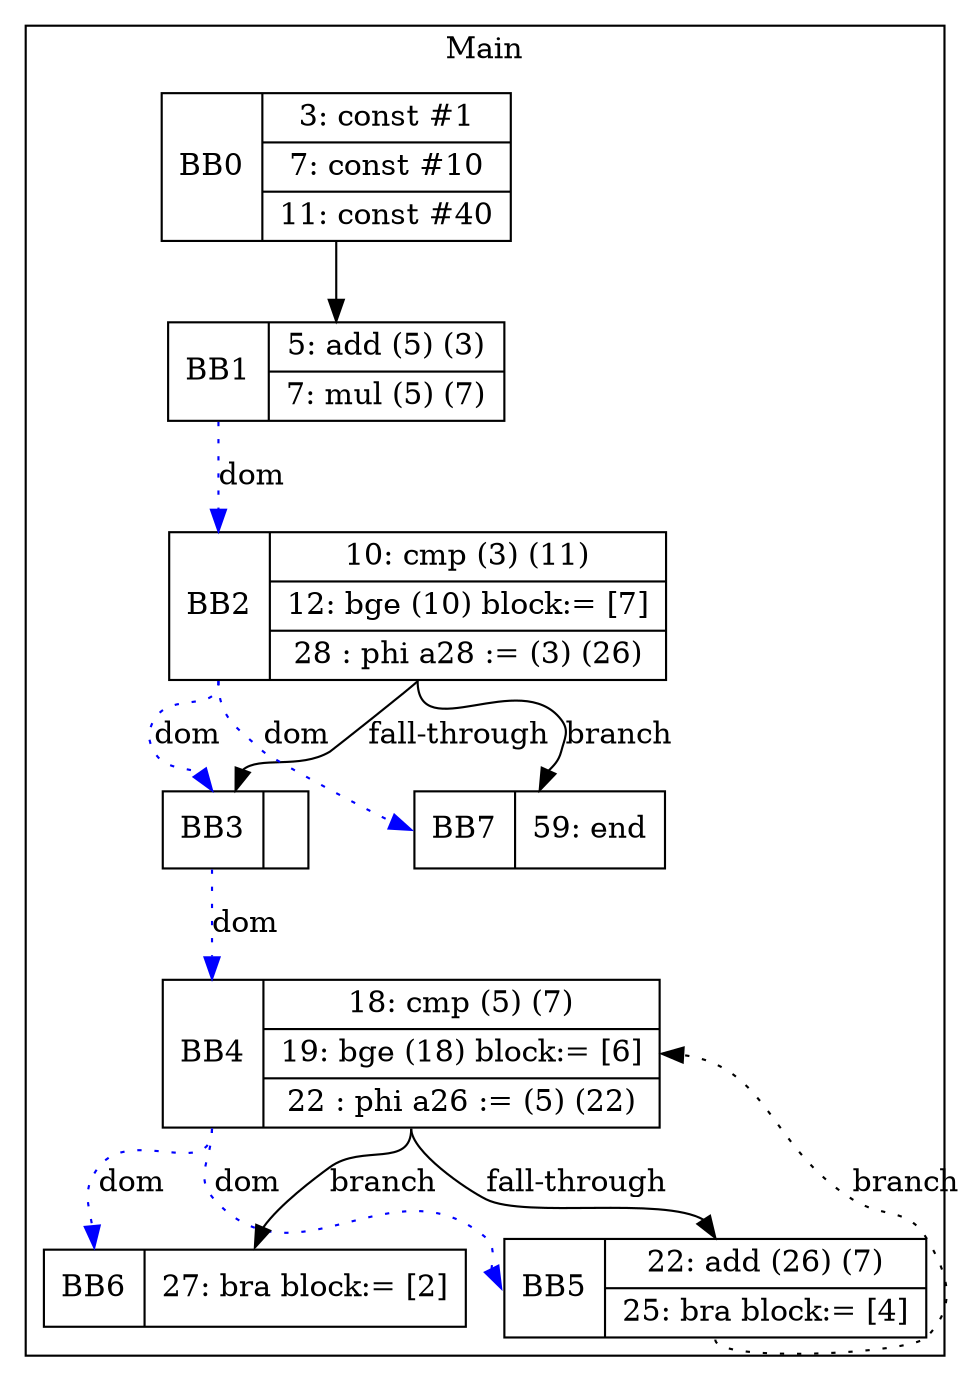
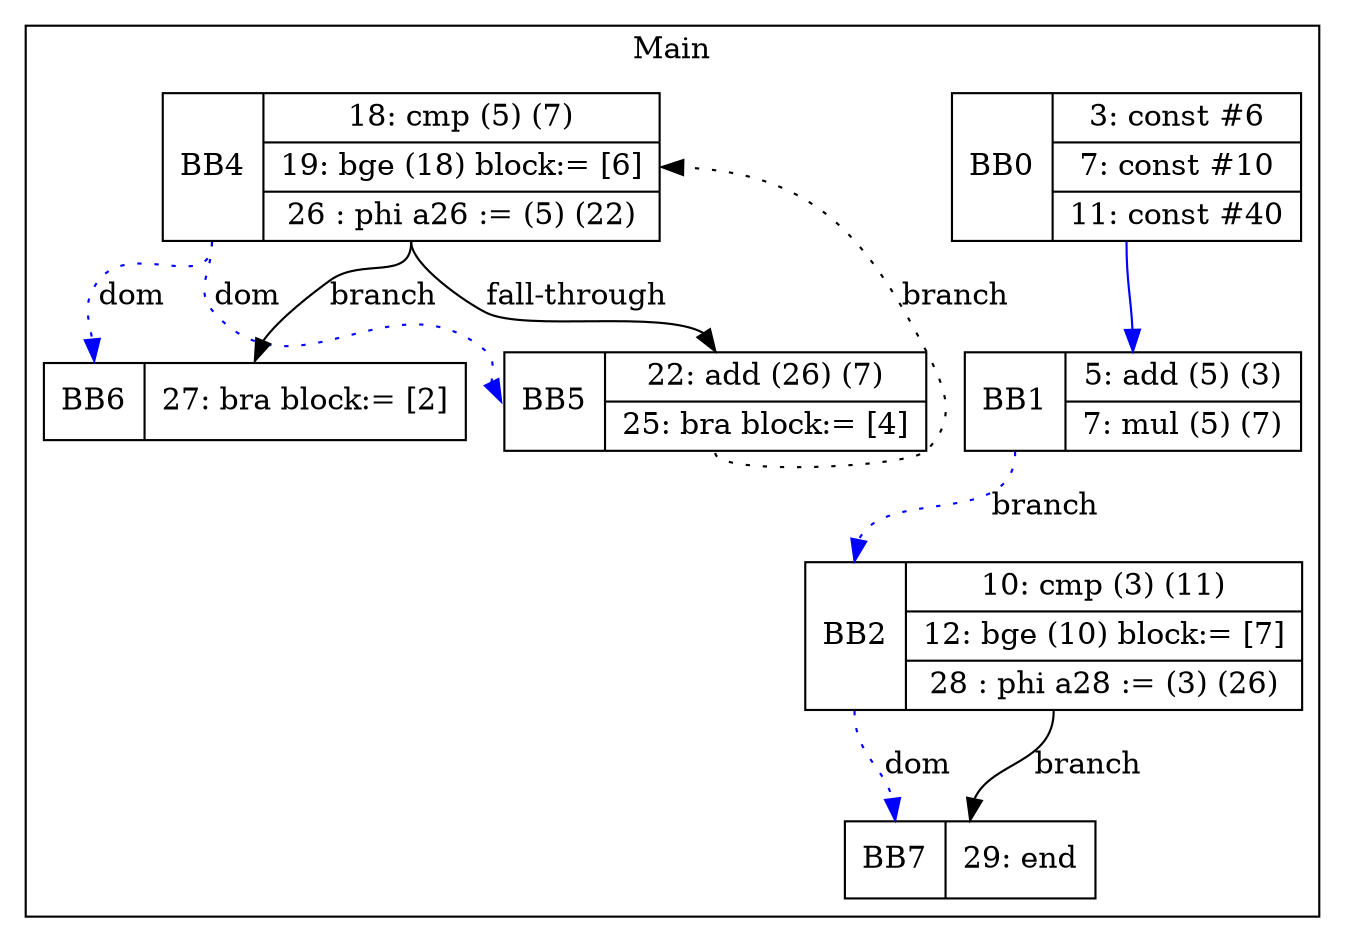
(387, 117) -> (1177, 117)
(336, 271) -> (1129, 286)
(252, 477) -> (1045, 507)
(590, 829) -> (1021, 859)
(236, 830) -> none
(462, 1102) -> (462, 215)
